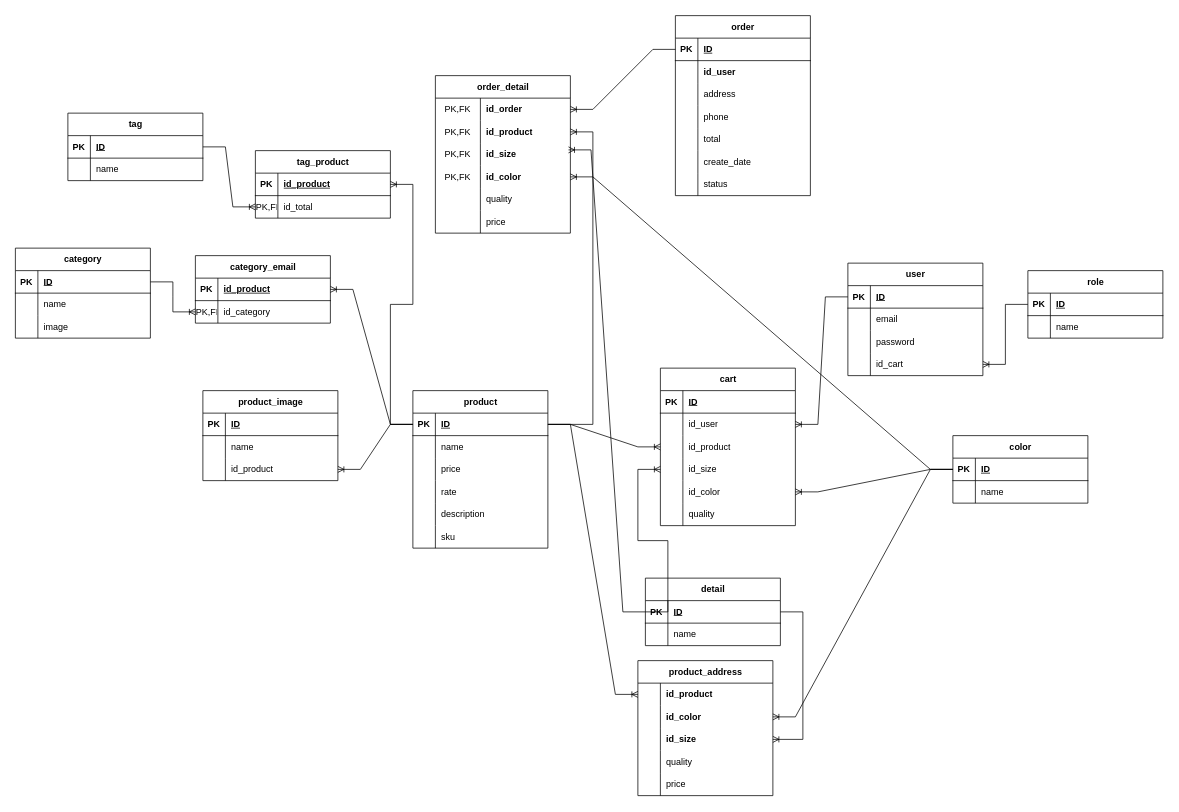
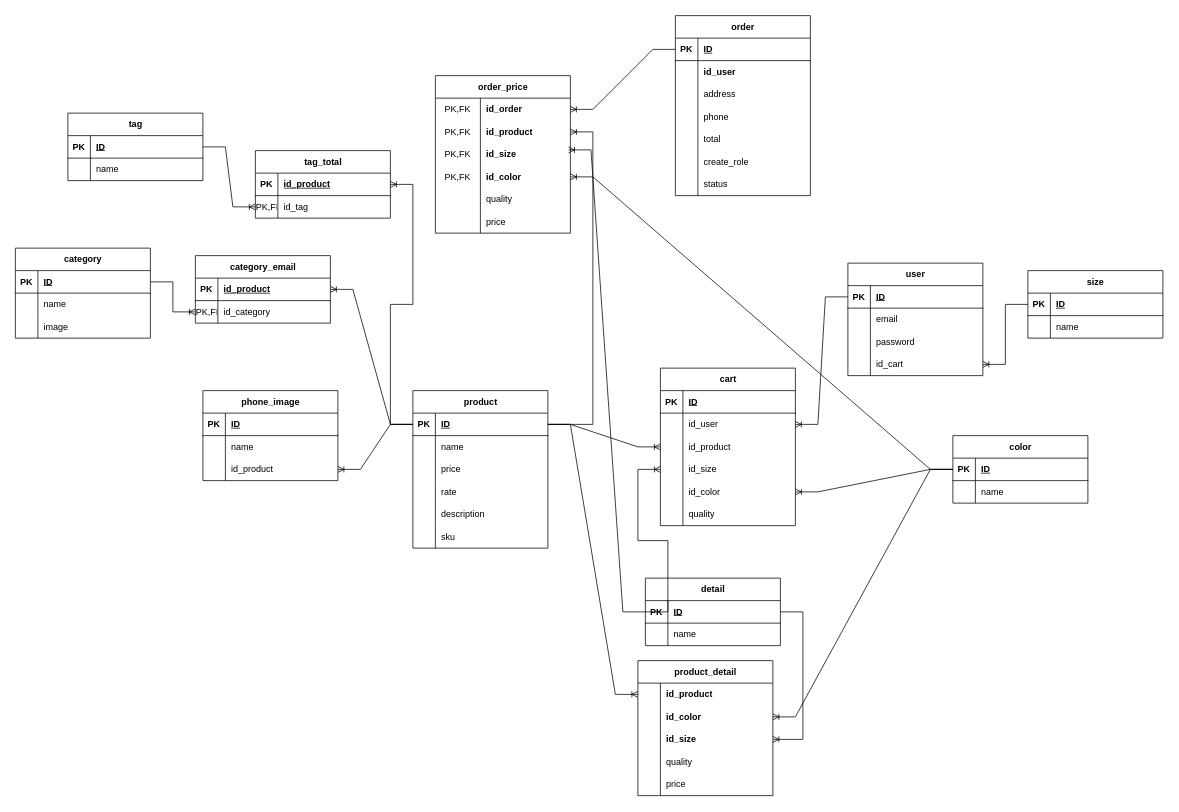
(503, 87) -> (503, 87)
(323, 162) -> (323, 162)
(732, 162) -> (730, 162)
(302, 207) -> (298, 207)
(1096, 282) -> (1096, 282)
(271, 402) -> (271, 402)
(706, 672) -> (706, 672)
